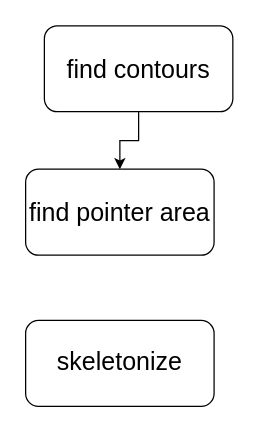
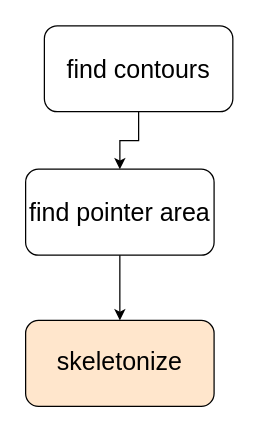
none -> (120, 283)
(120, 363) -> (120, 363)
